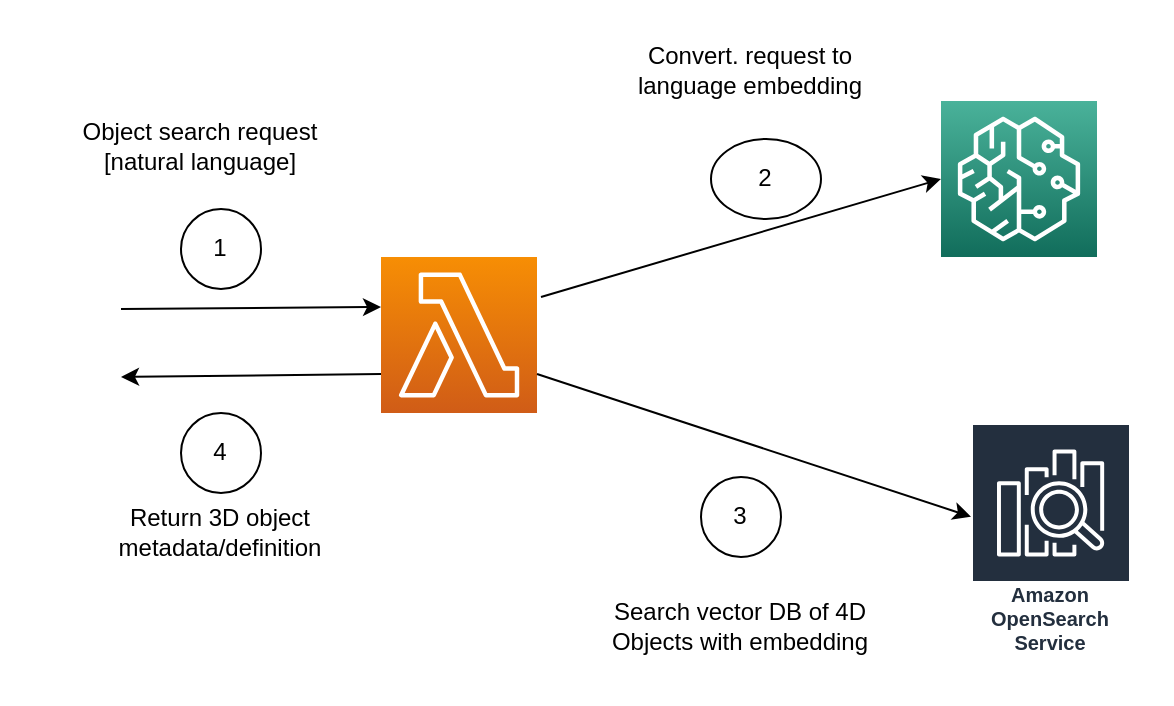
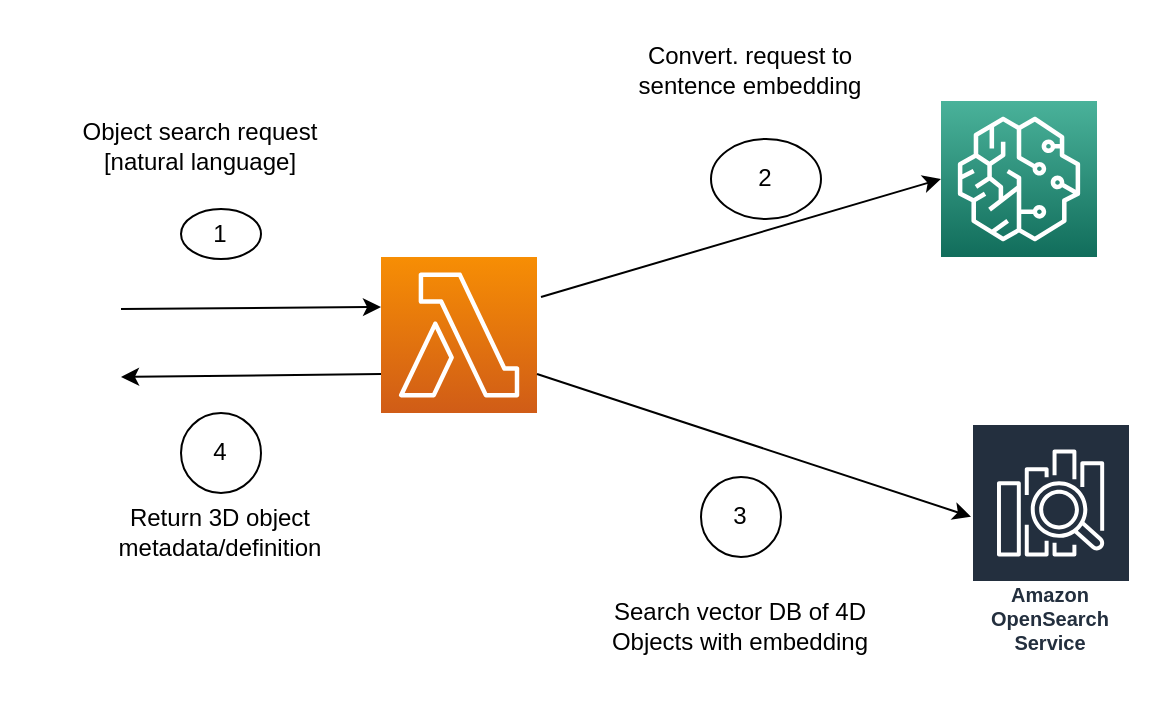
(751, 71) -> (751, 71)
(221, 249) -> (221, 234)
